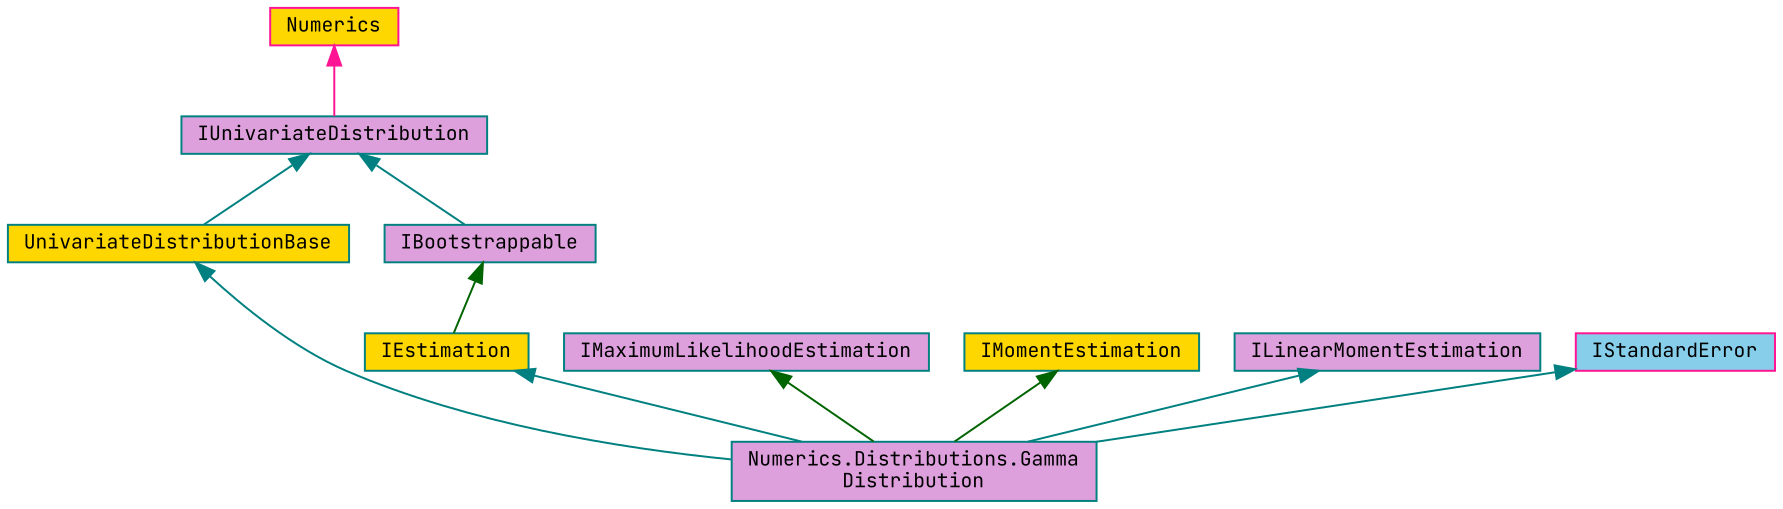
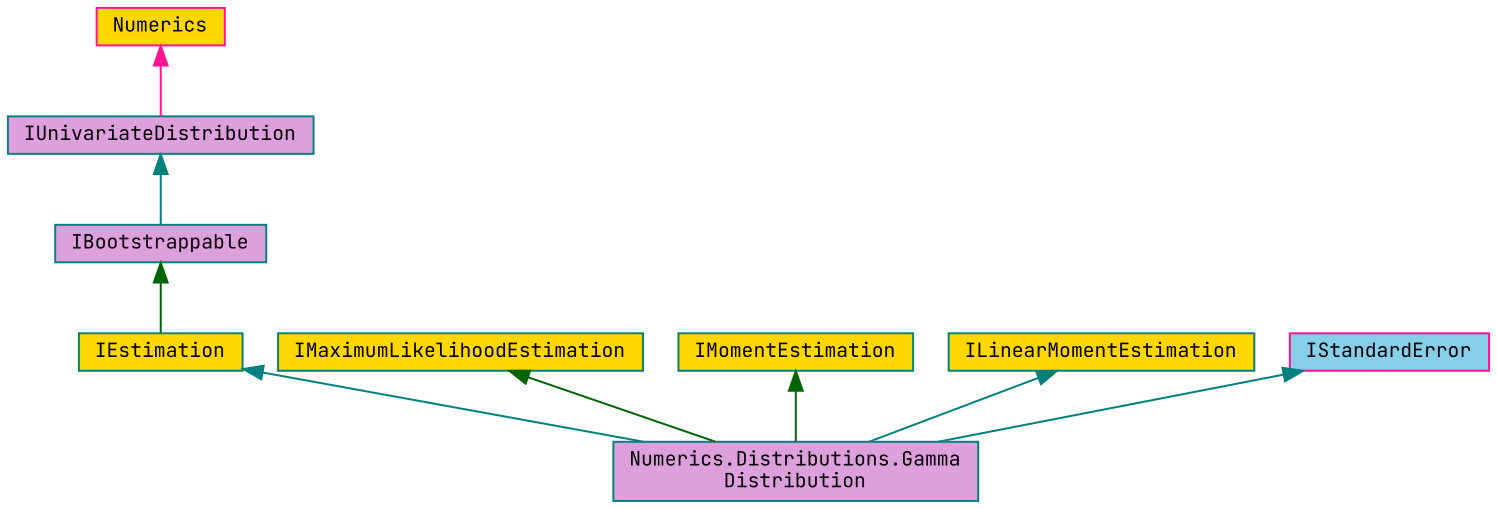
(178, 244) -> none
(746, 352) -> (461, 352)
(1387, 352) -> (1101, 352)
